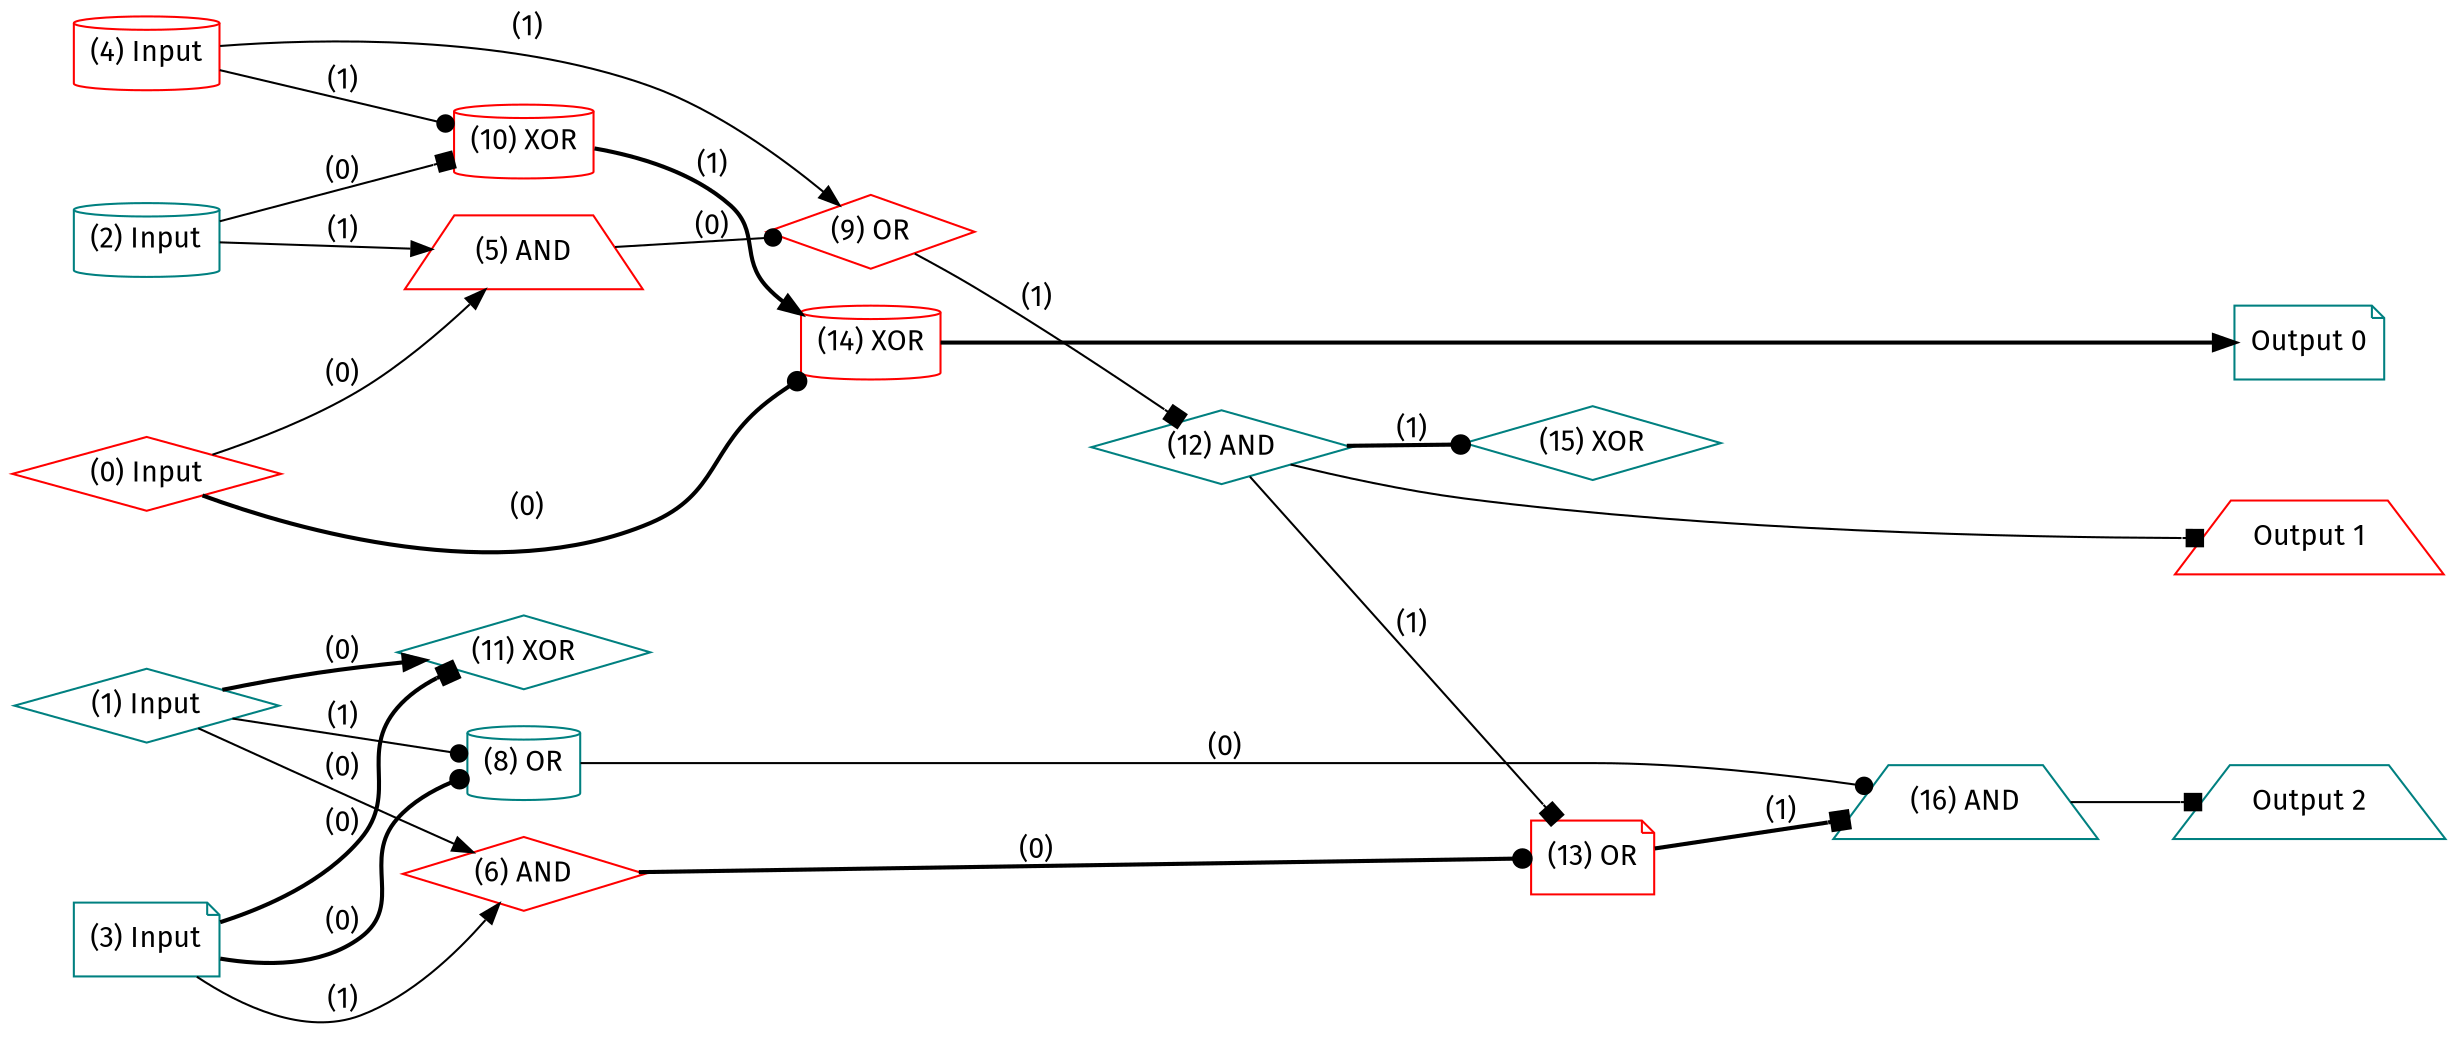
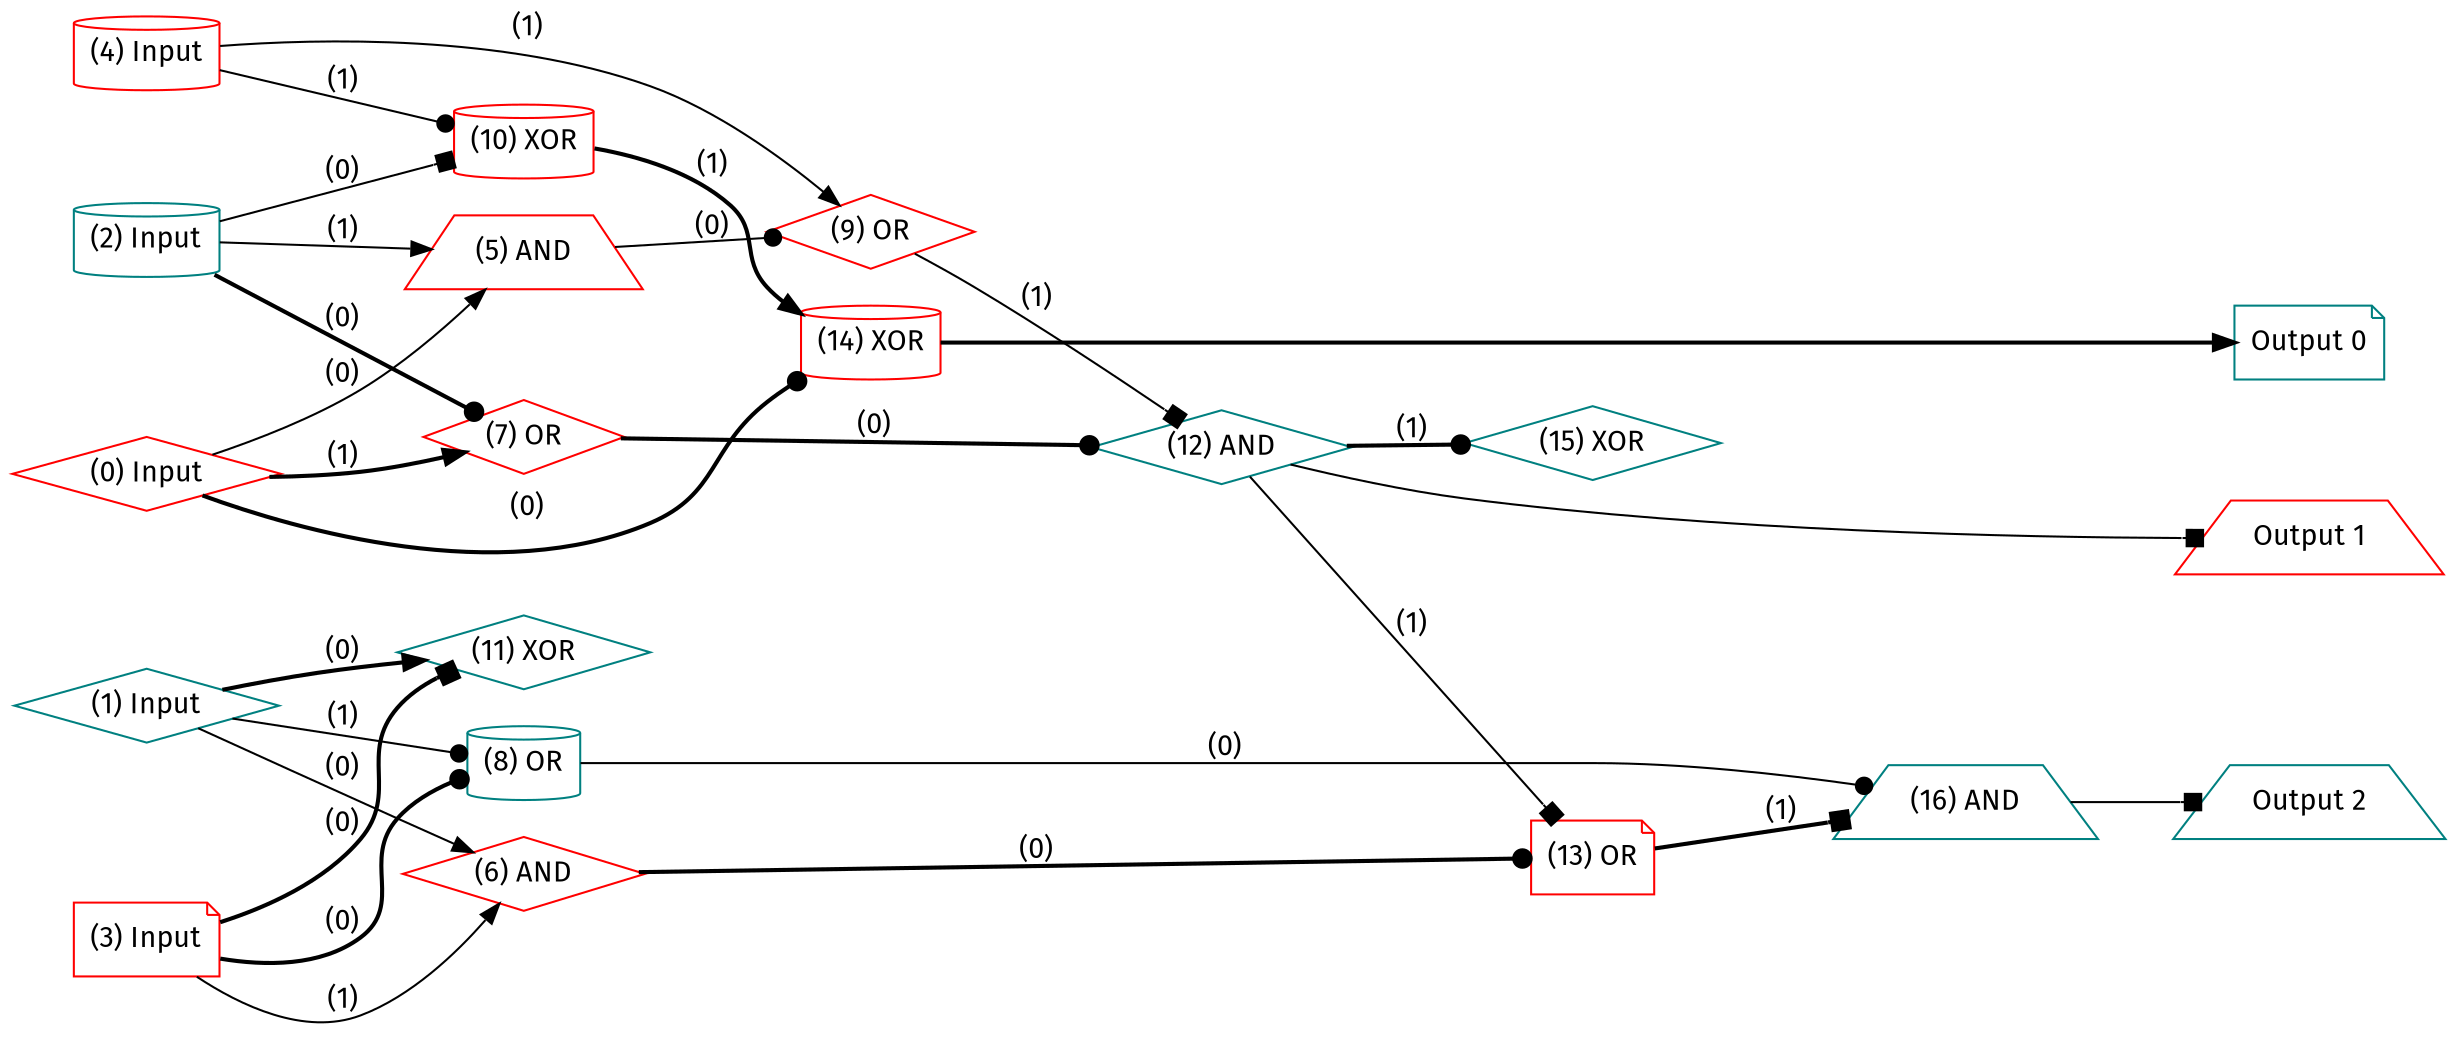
none -> (524, 437)
(147, 940) -> (147, 940)
